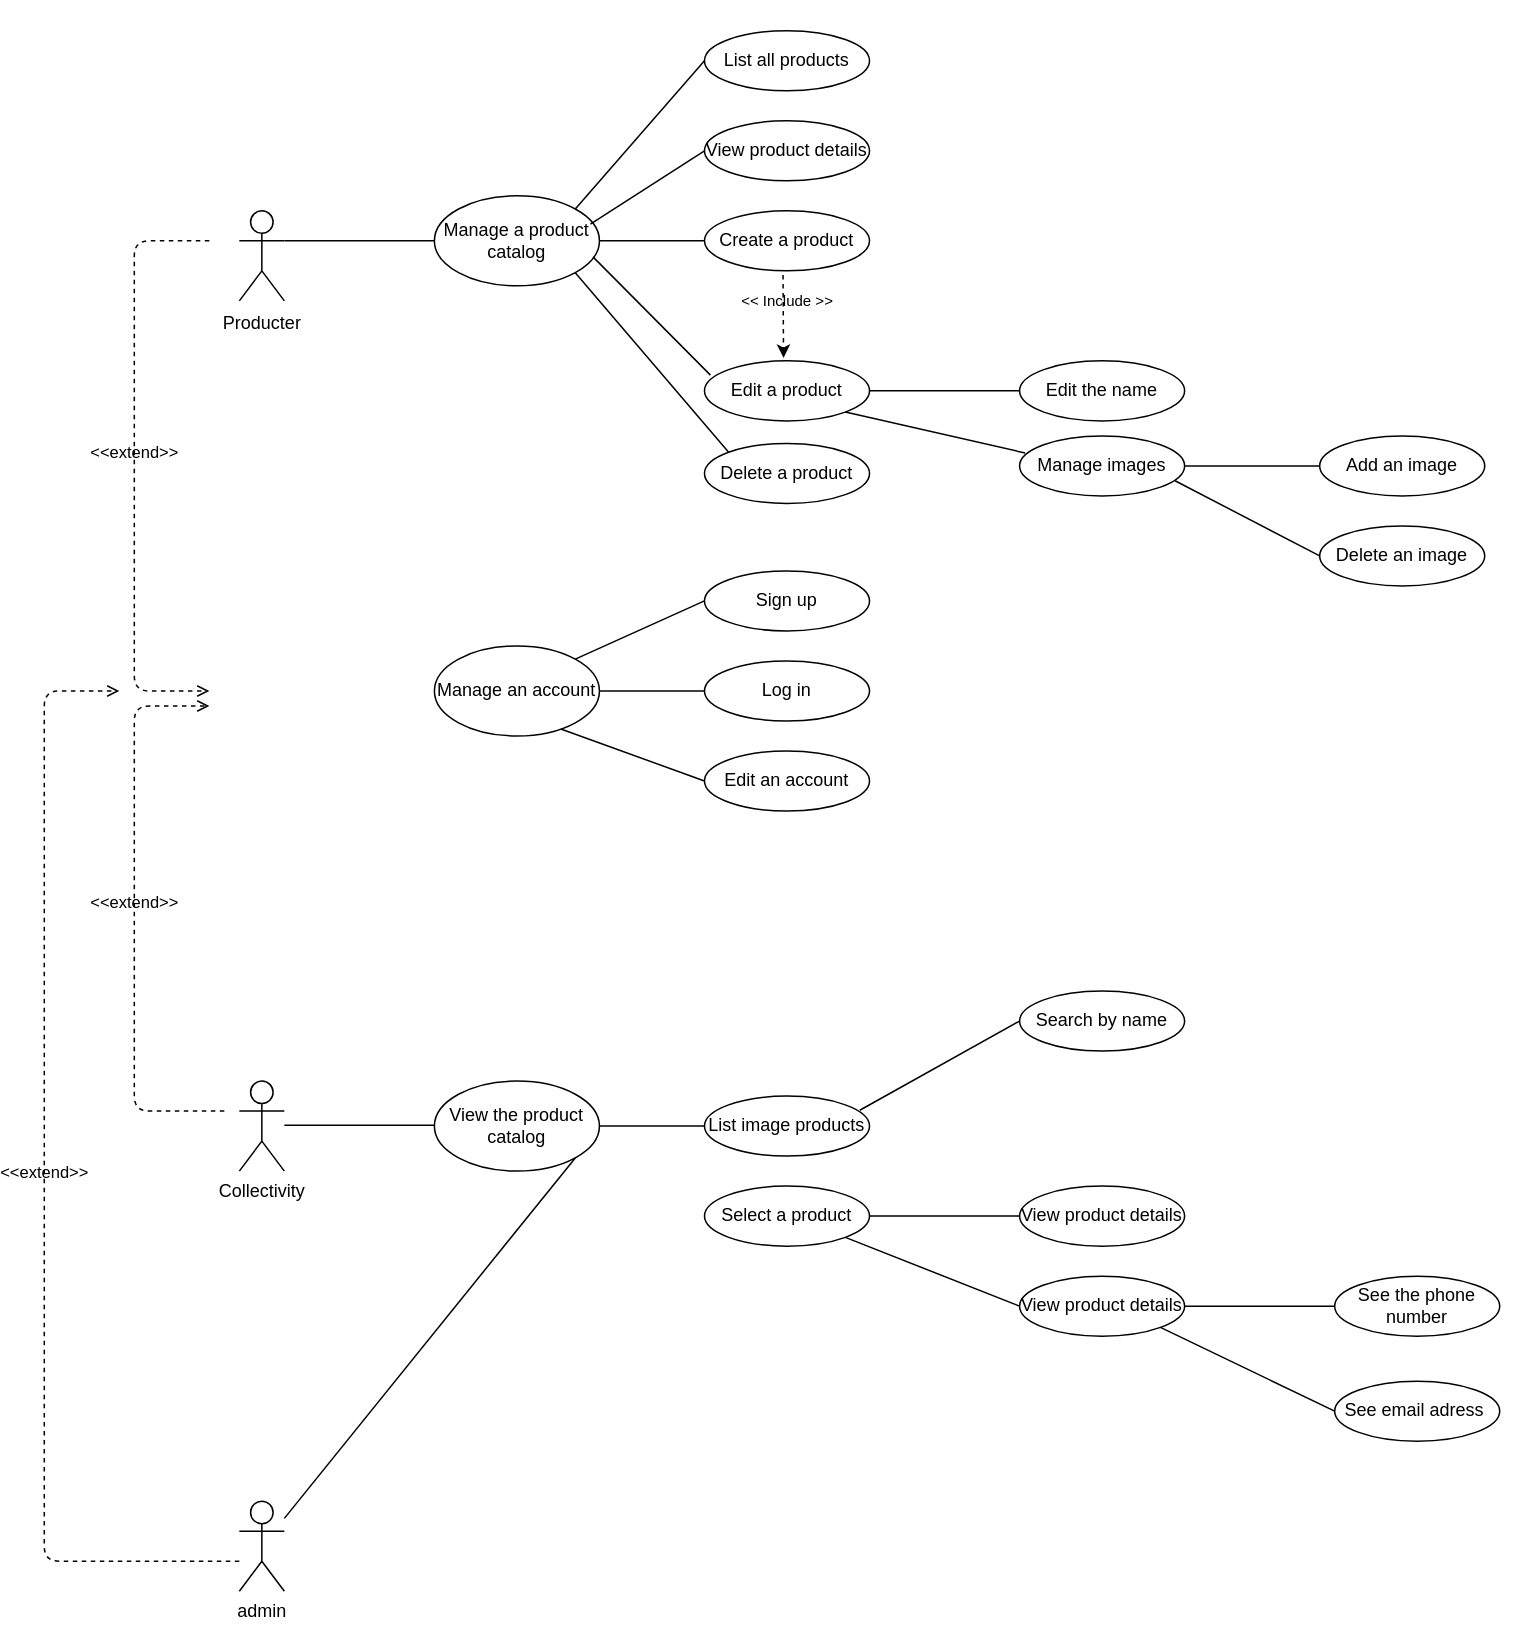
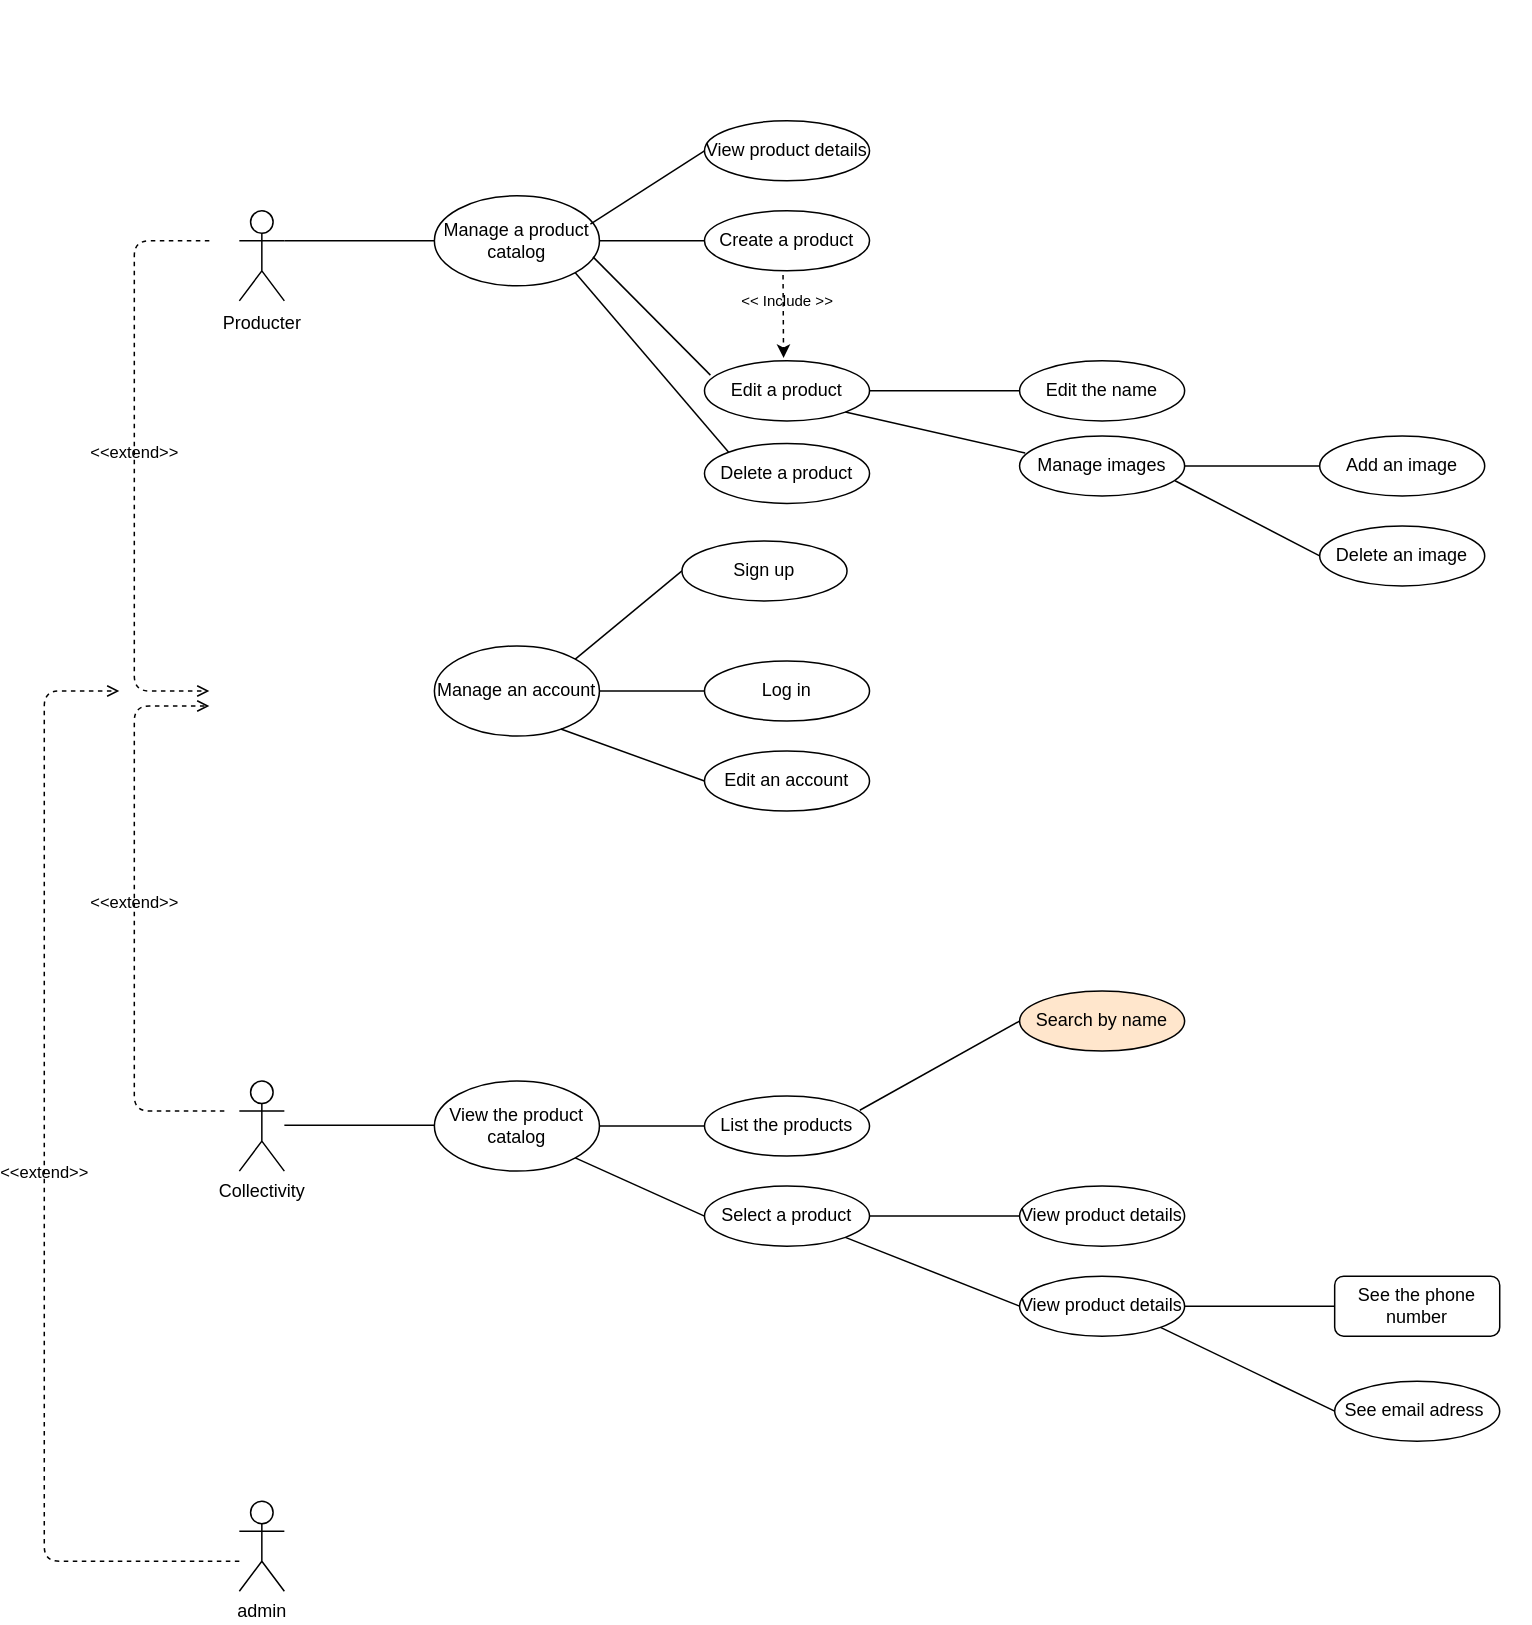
(787, 61) -> none
(640, 135) -> none
(787, 601) -> (764, 571)
(1102, 1021) -> (1102, 1021)
(787, 1126) -> (787, 1126)
(1417, 1306) -> (1417, 1306)
(430, 1337) -> (639, 1186)
